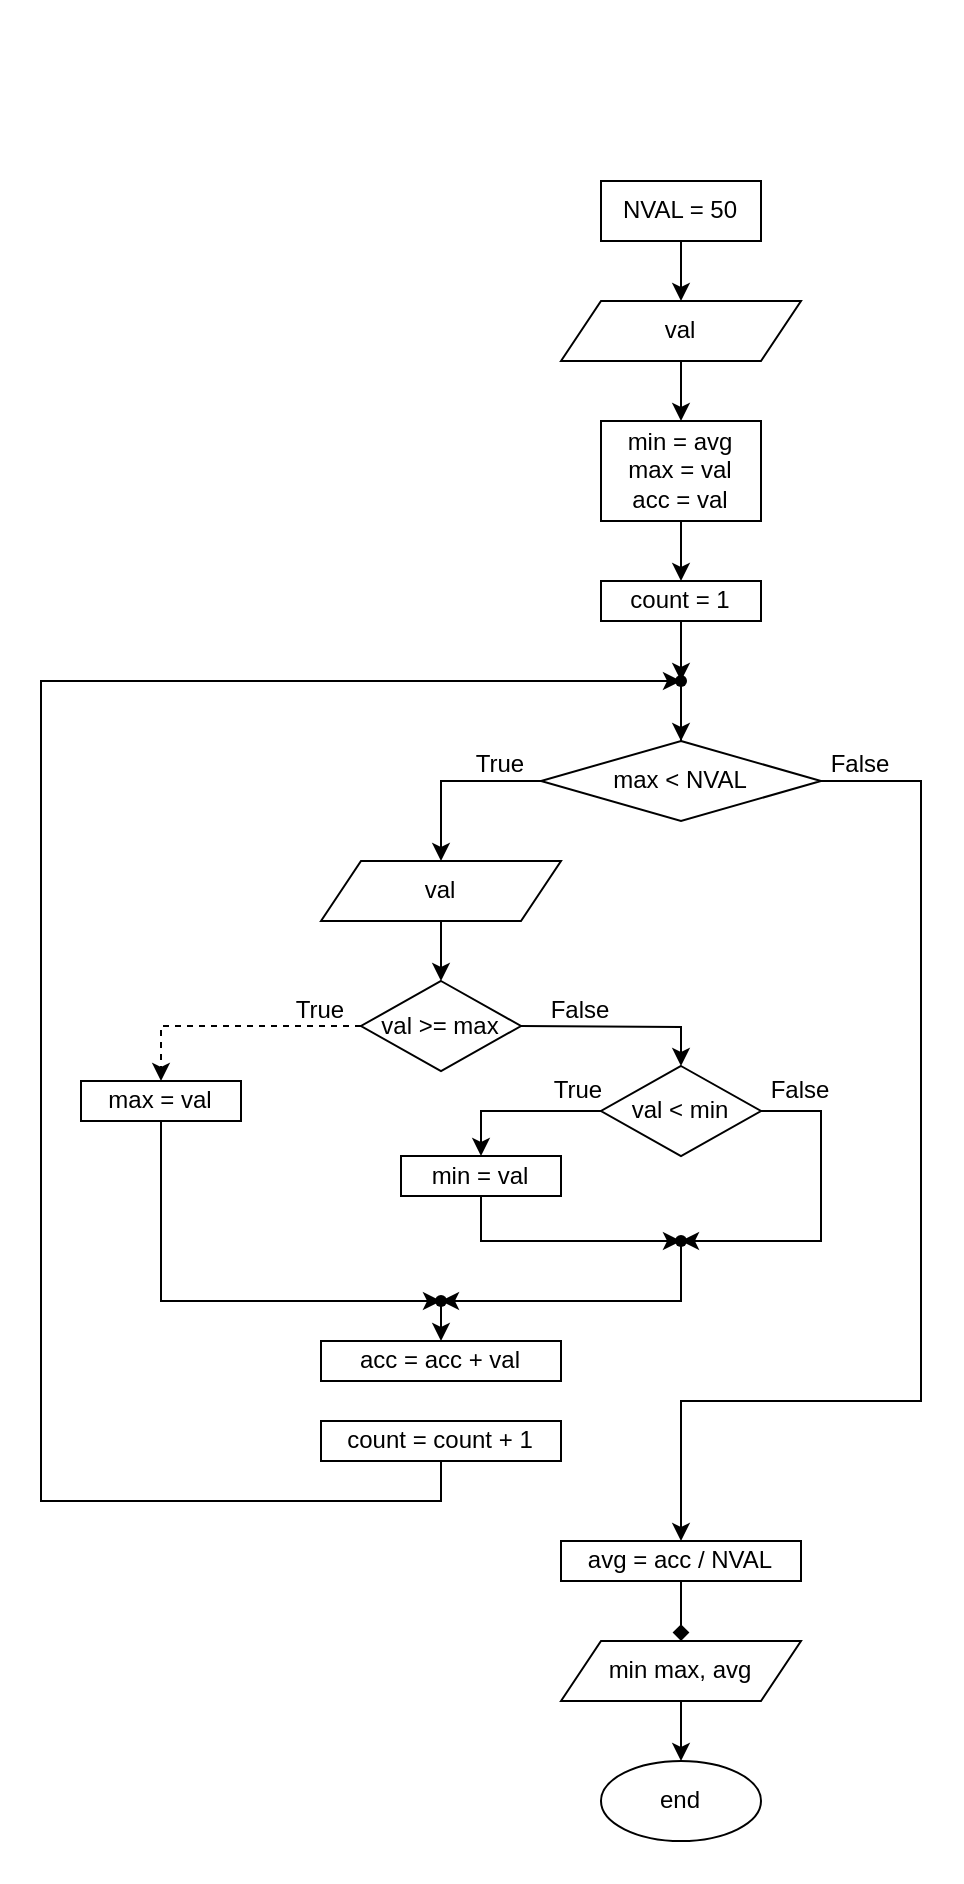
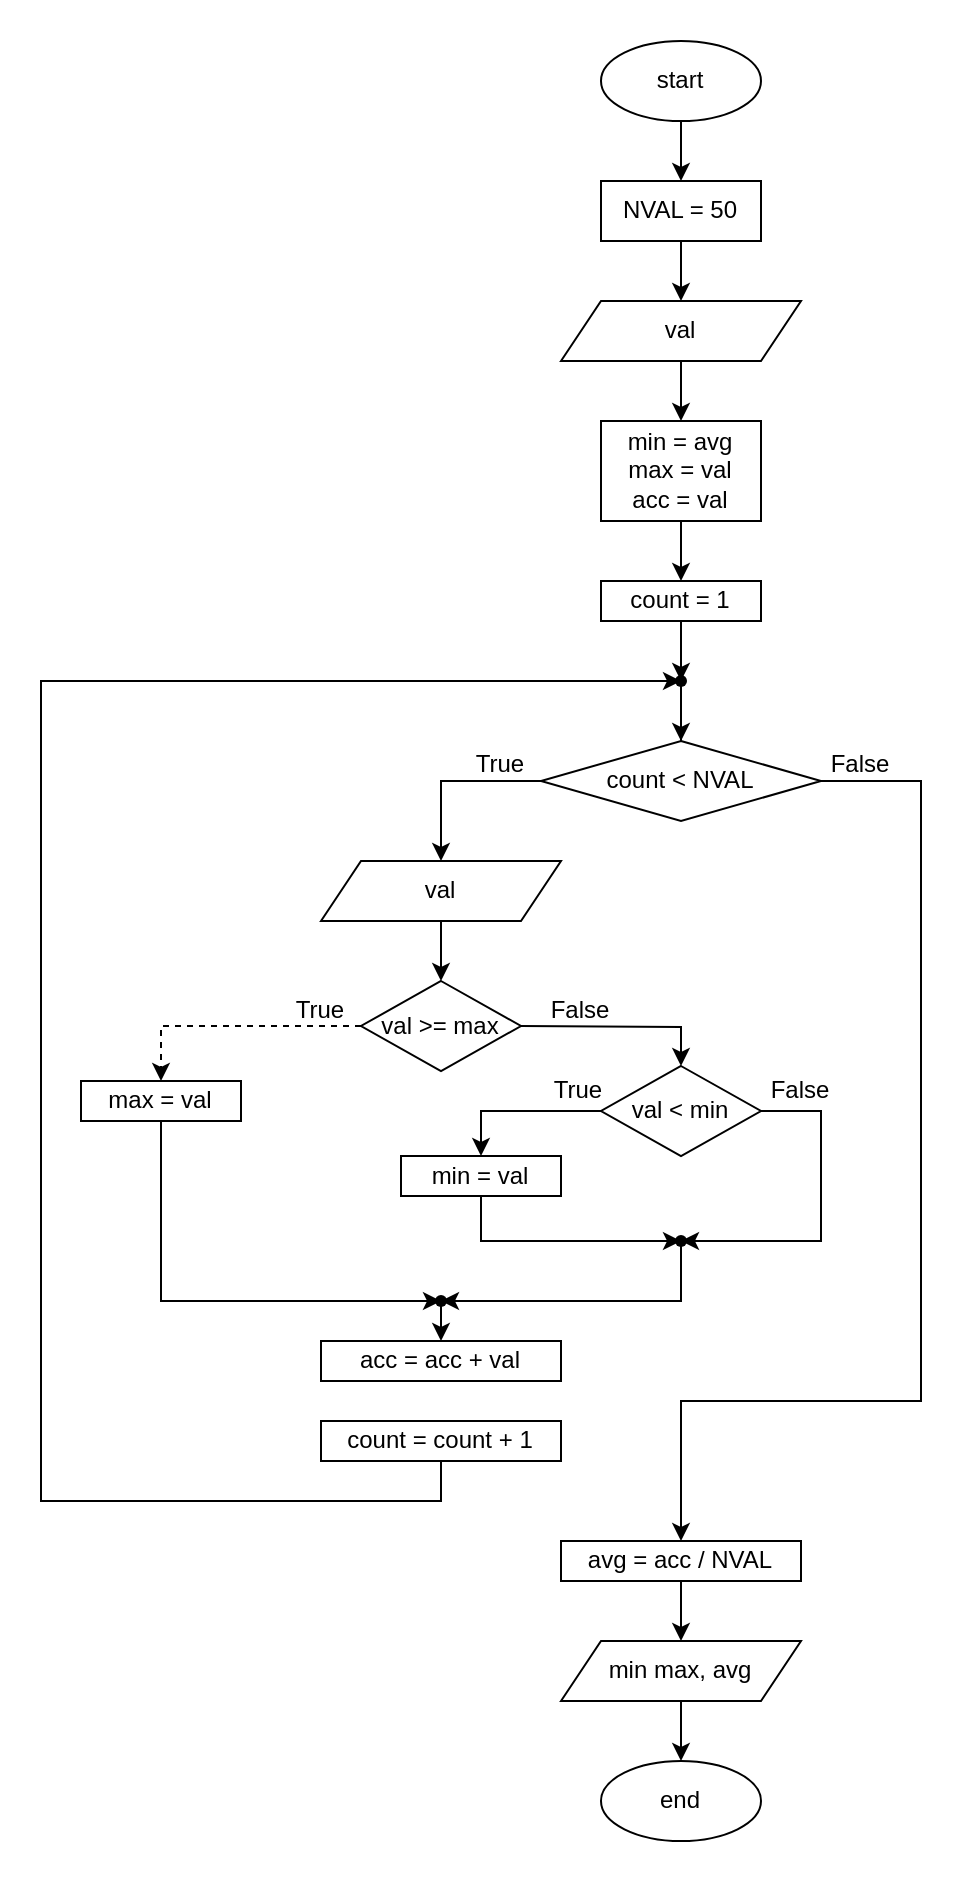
none -> (681, 81)
none -> (681, 158)
(681, 781) -> (681, 781)
(681, 1625) -> (681, 1626)
